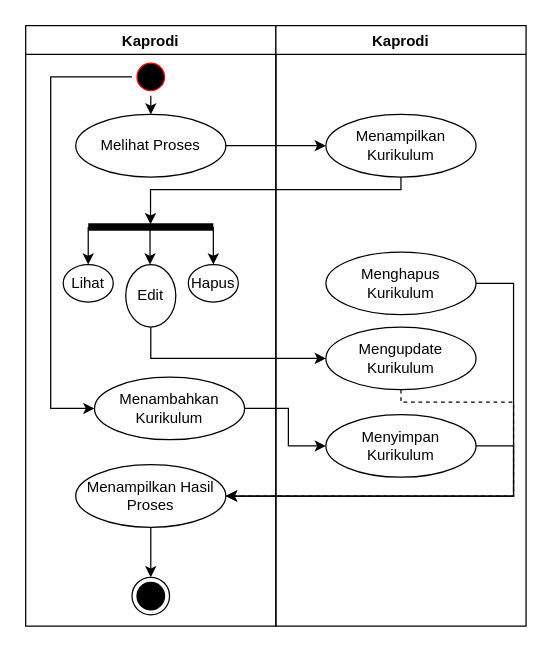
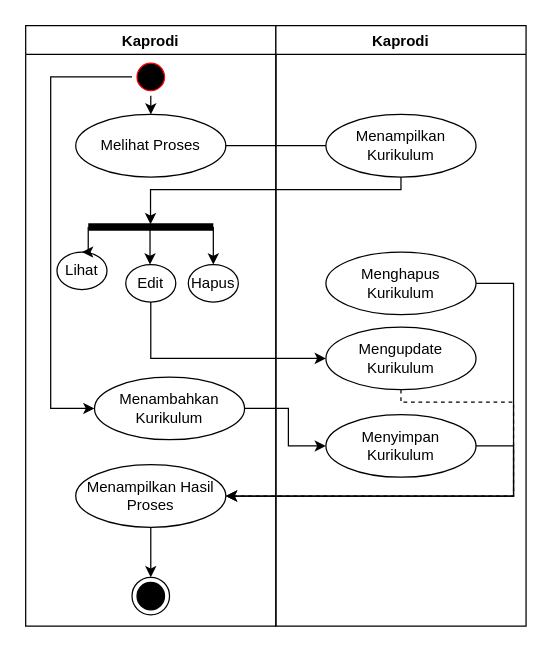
(316, 146) -> (319, 146)
(88, 283) -> (82, 271)
(151, 296) -> (151, 283)
